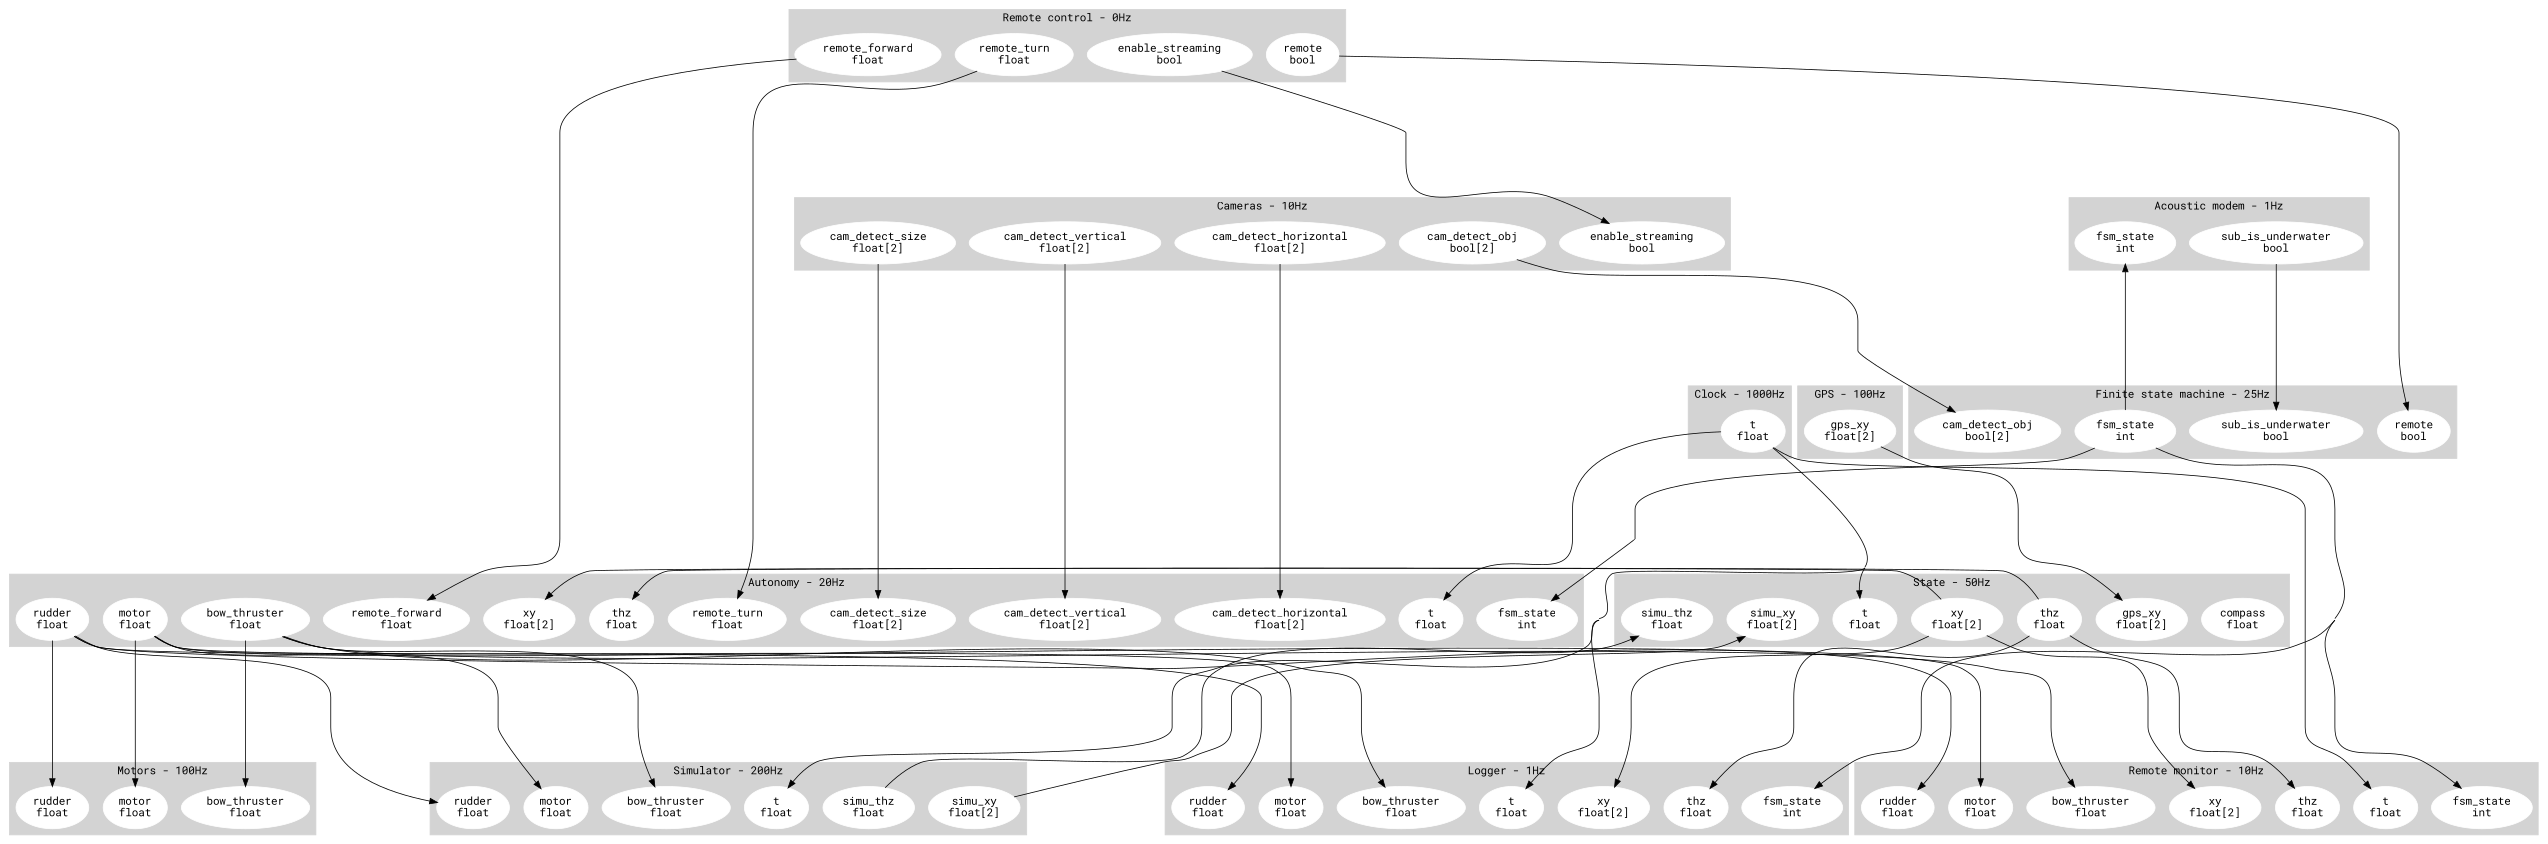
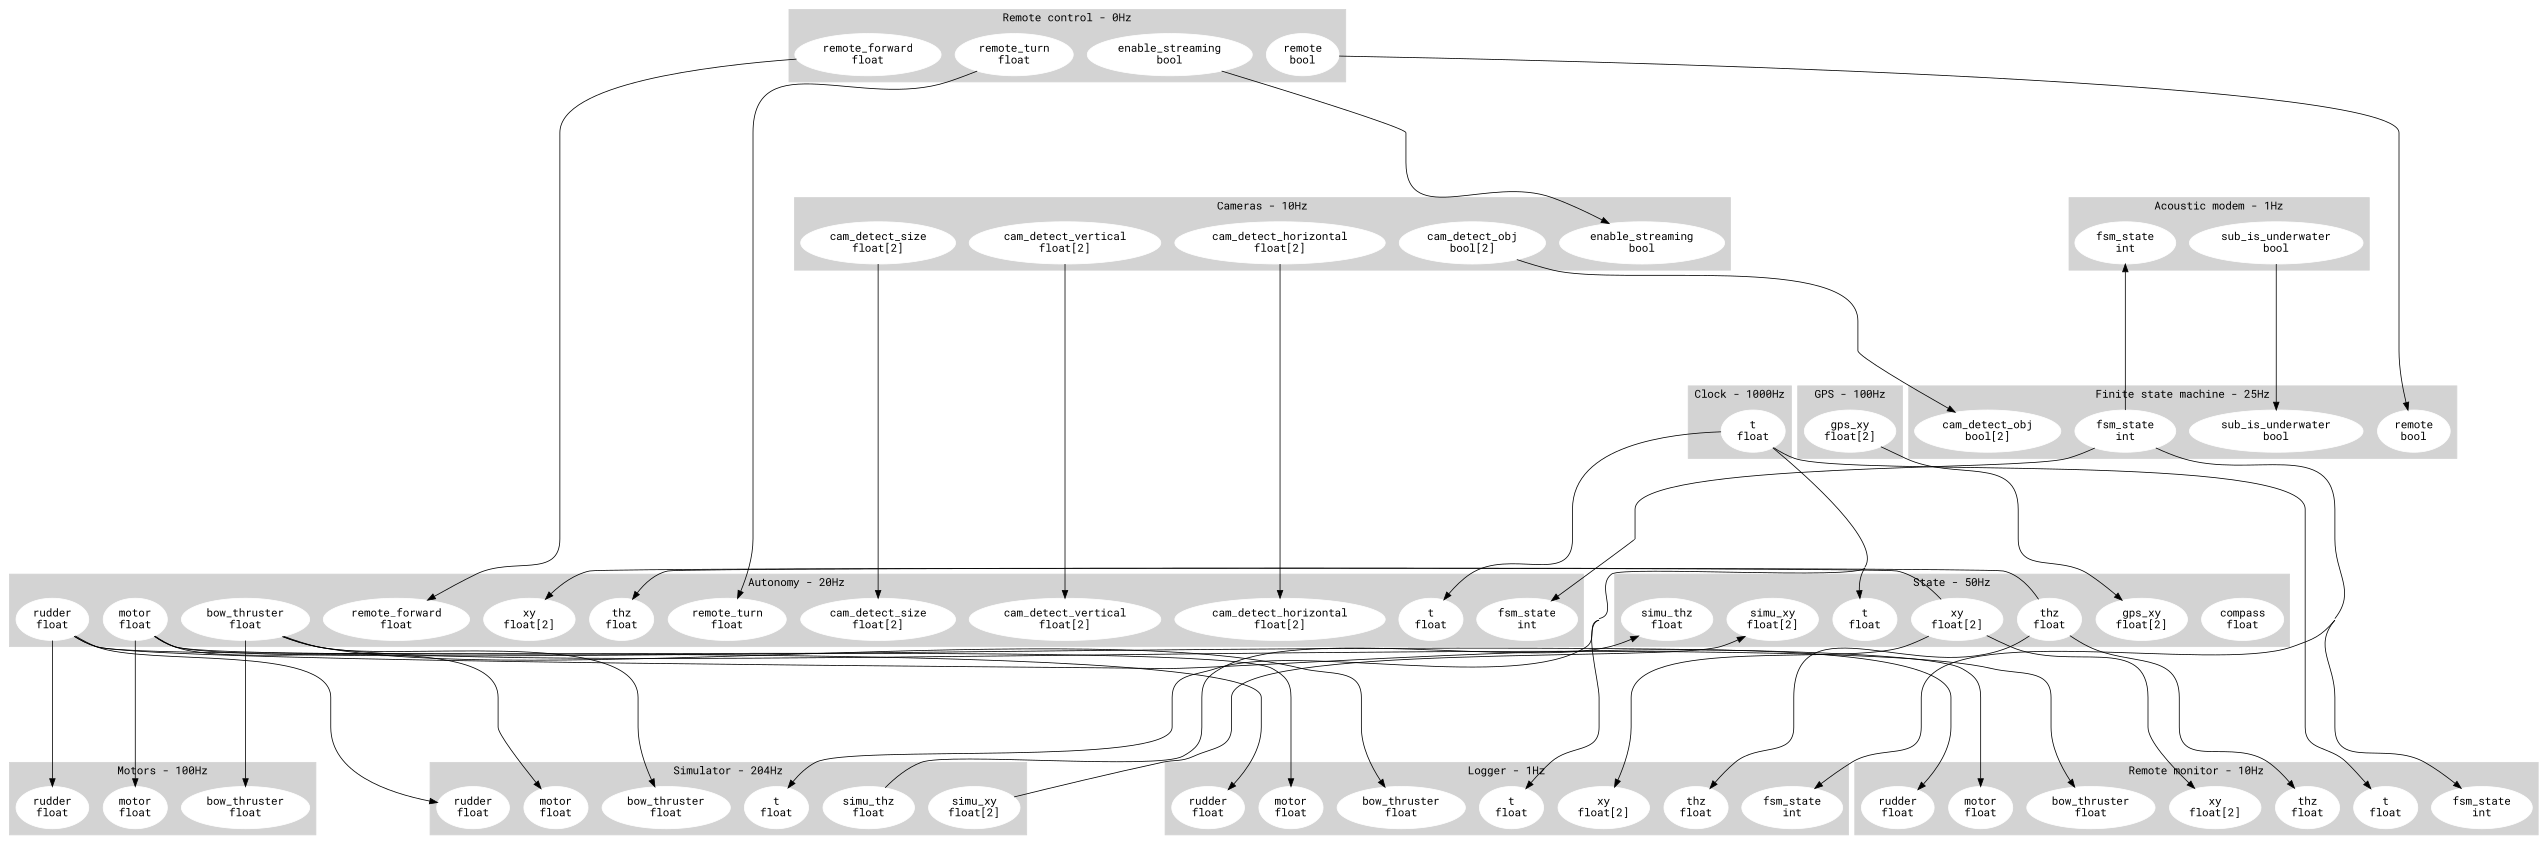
(728, 771) -> (728, 771)
